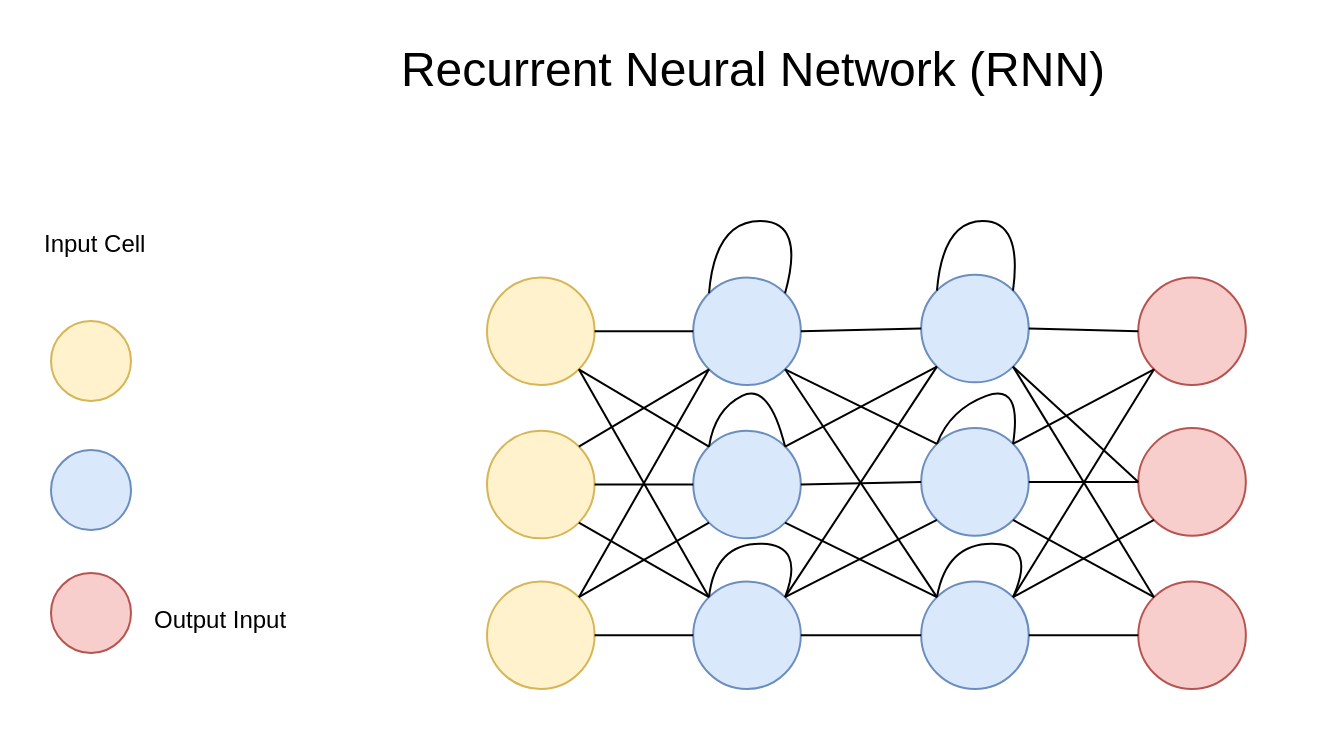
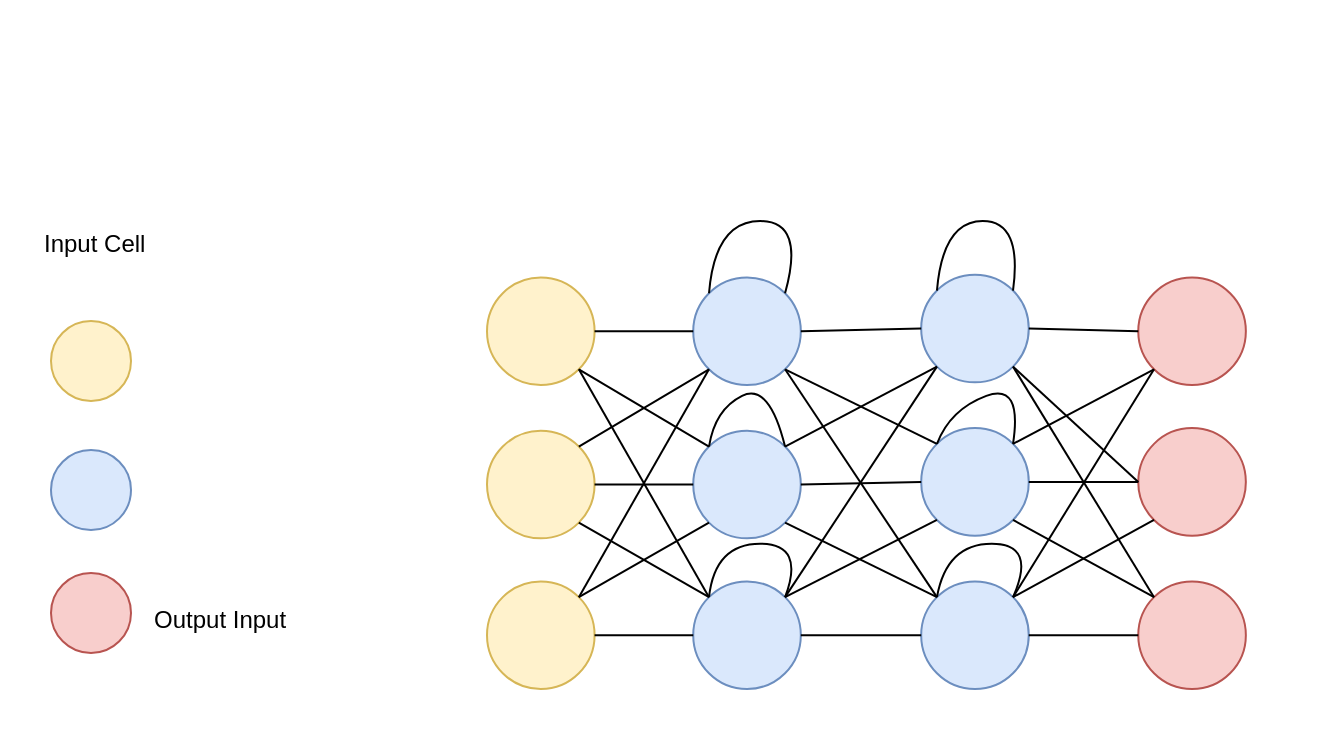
(754, 71) -> none
